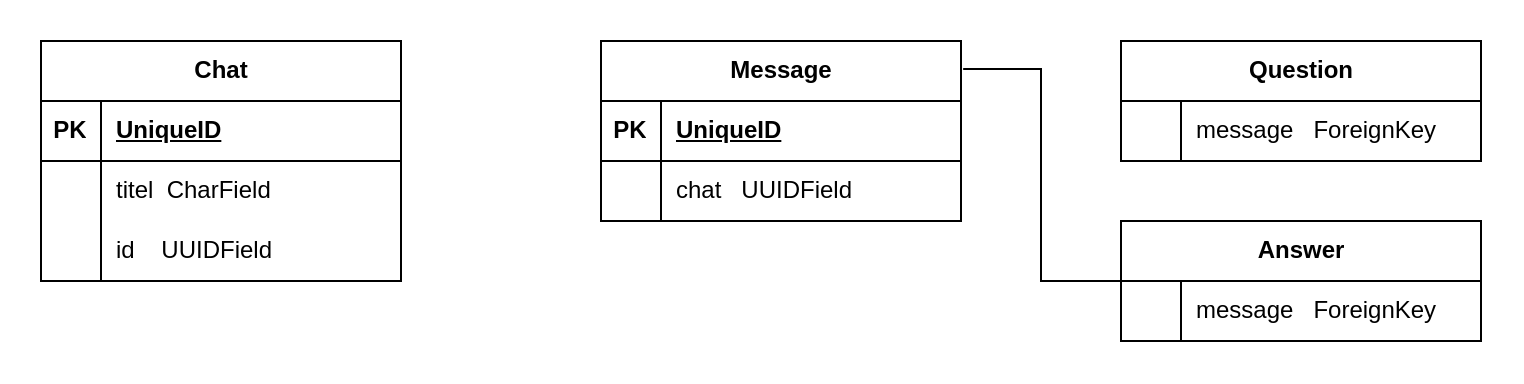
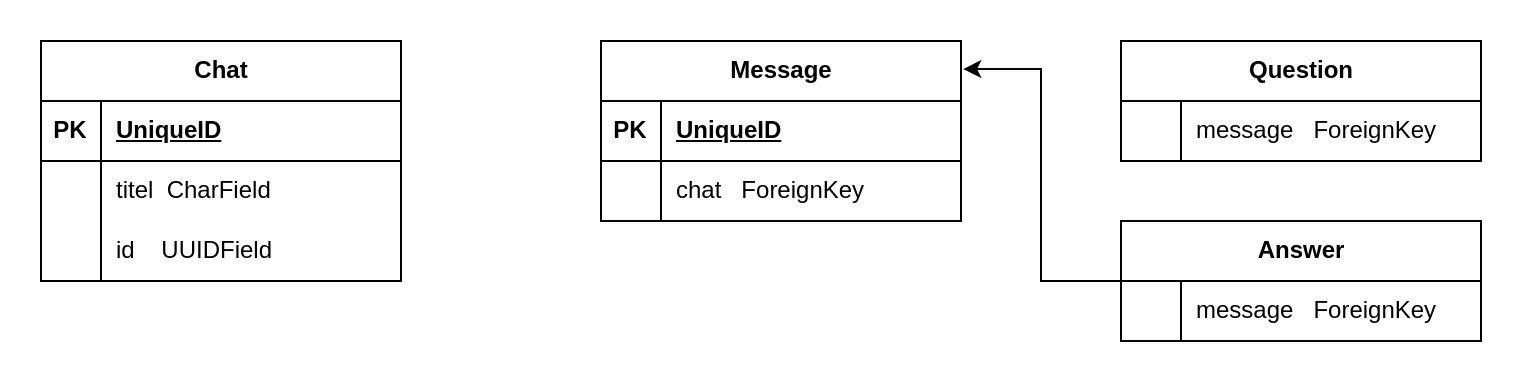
(971, 69) -> (978, 69)
(775, 191) -> (785, 191)
